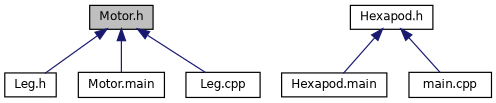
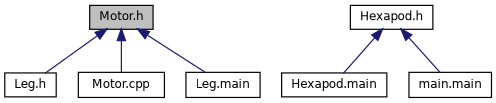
(121, 85) -> (121, 85)
(223, 85) -> (223, 85)
(450, 85) -> (450, 85)
